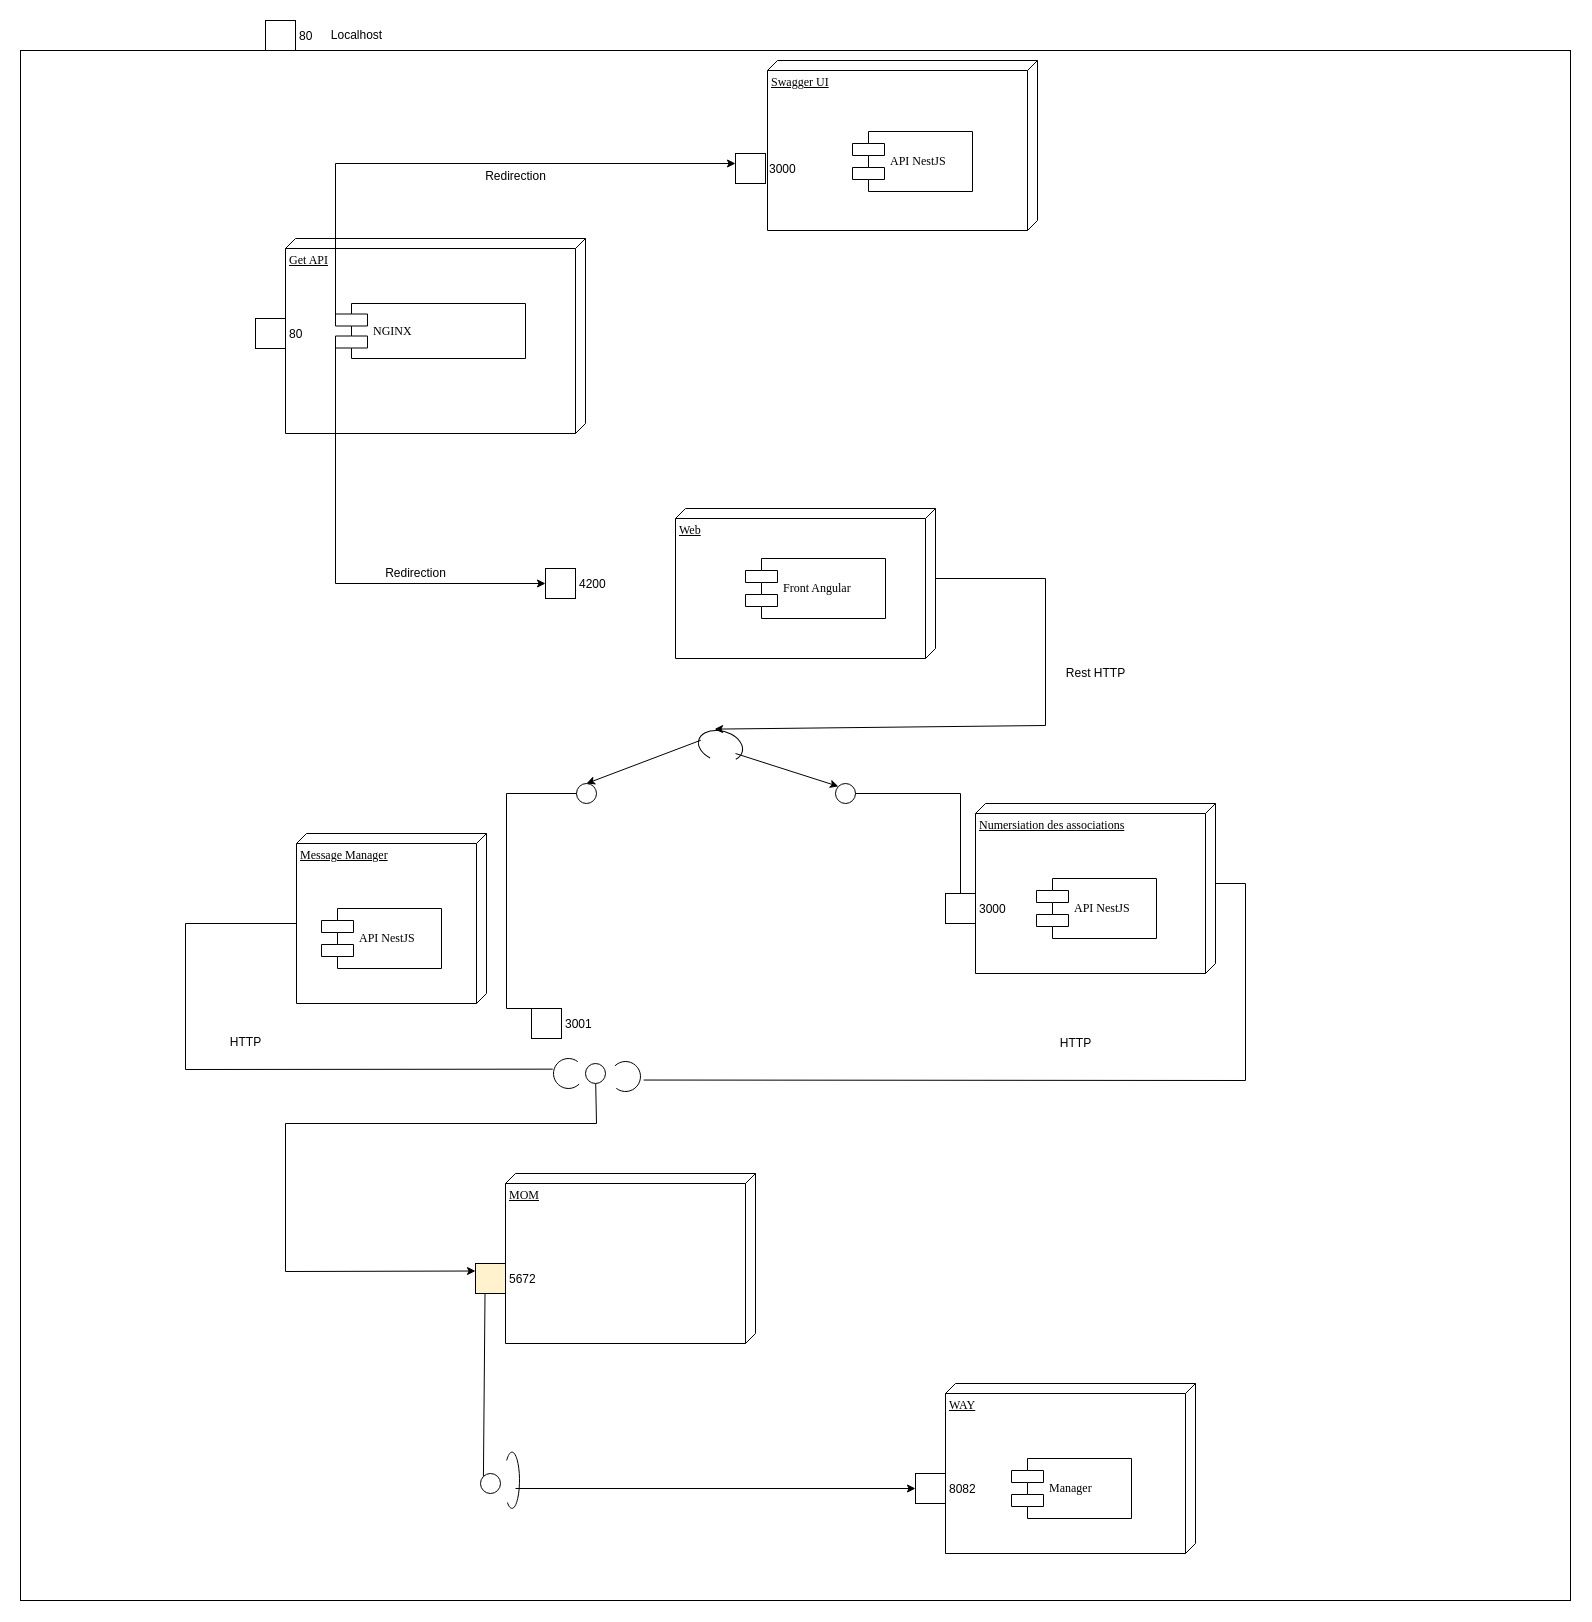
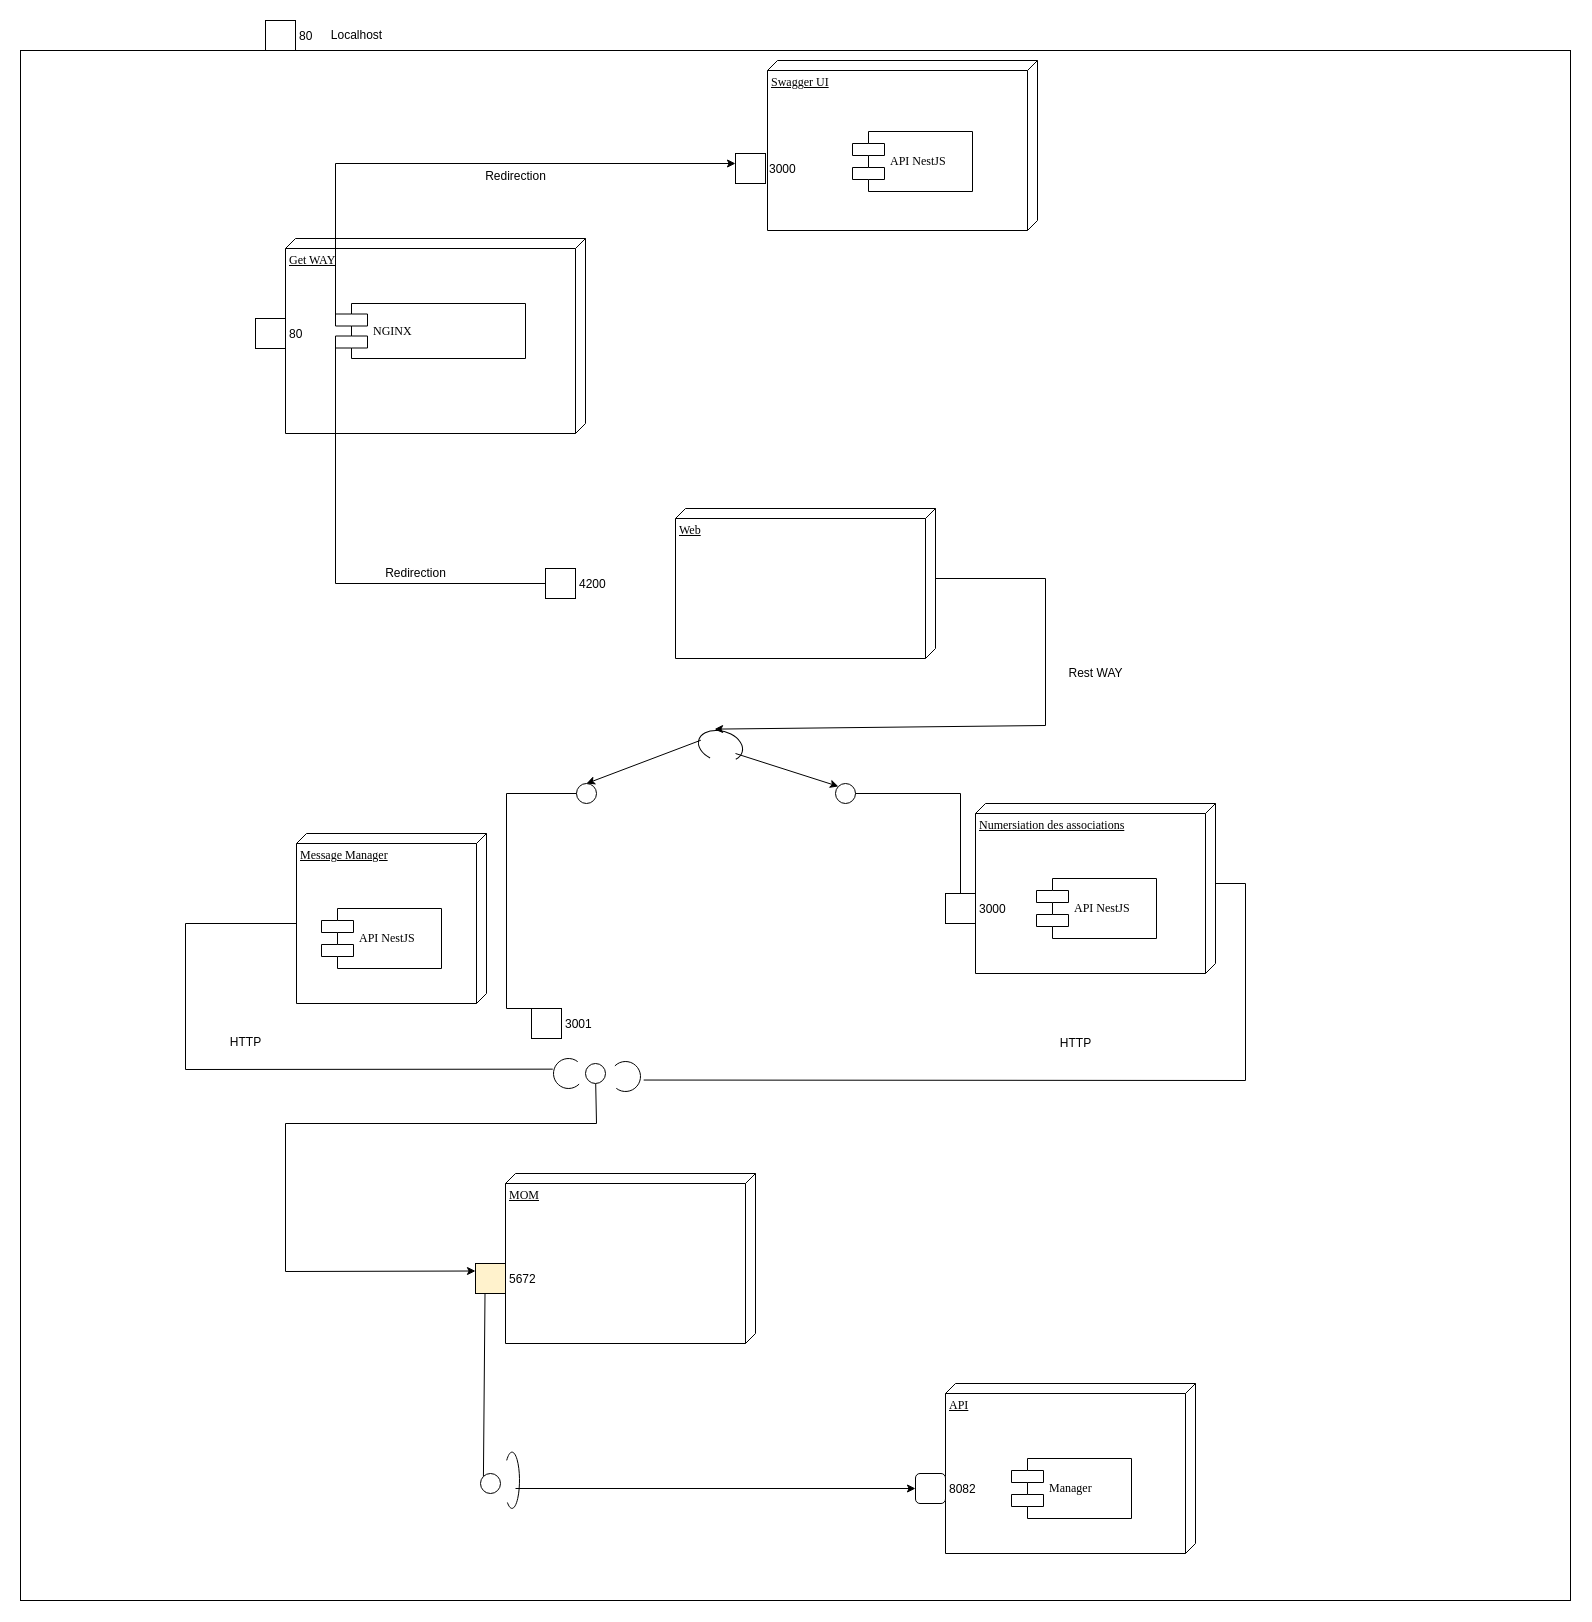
(311, 261) -> (311, 261)
(537, 584) -> (540, 584)
(816, 589) -> none
(1096, 674) -> (1096, 674)
(960, 1406) -> (960, 1406)
(931, 1489) -> (931, 1489)
